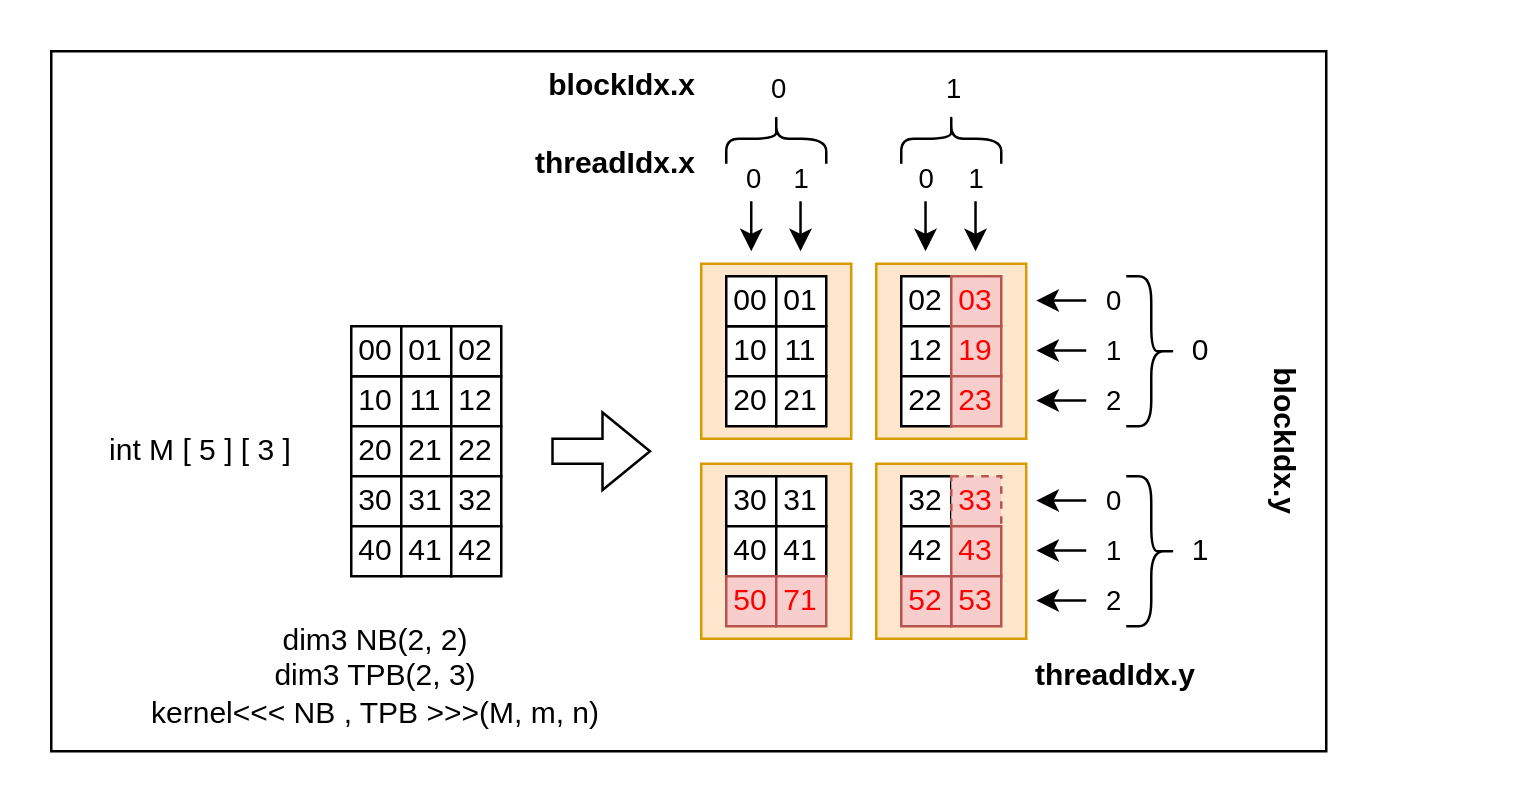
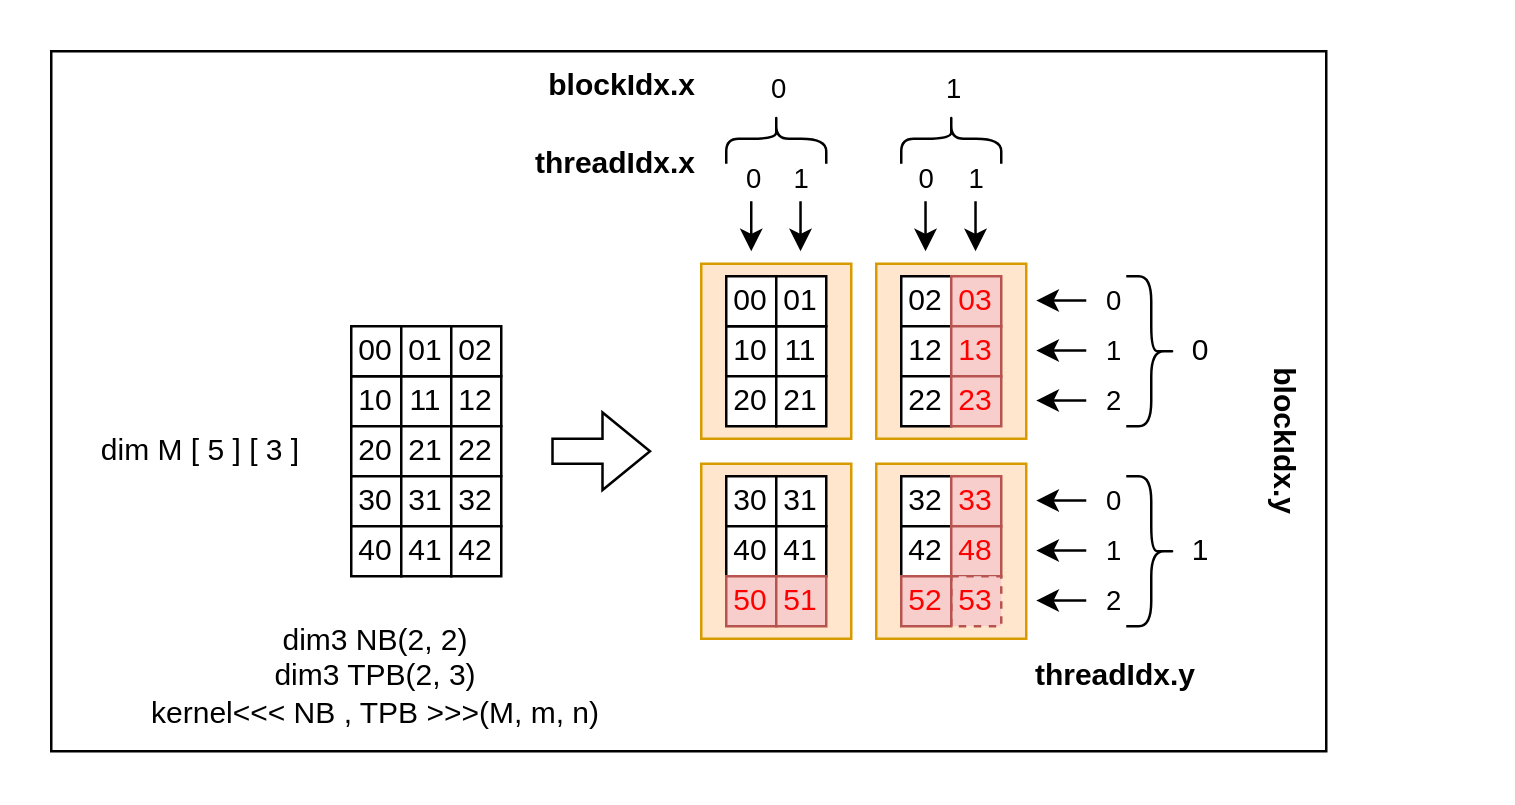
(976, 351) -> (976, 351)
(201, 451) -> (201, 451)
(976, 501) -> (976, 501)
(976, 551) -> (976, 551)
(801, 601) -> (801, 601)
(976, 601) -> (976, 601)
